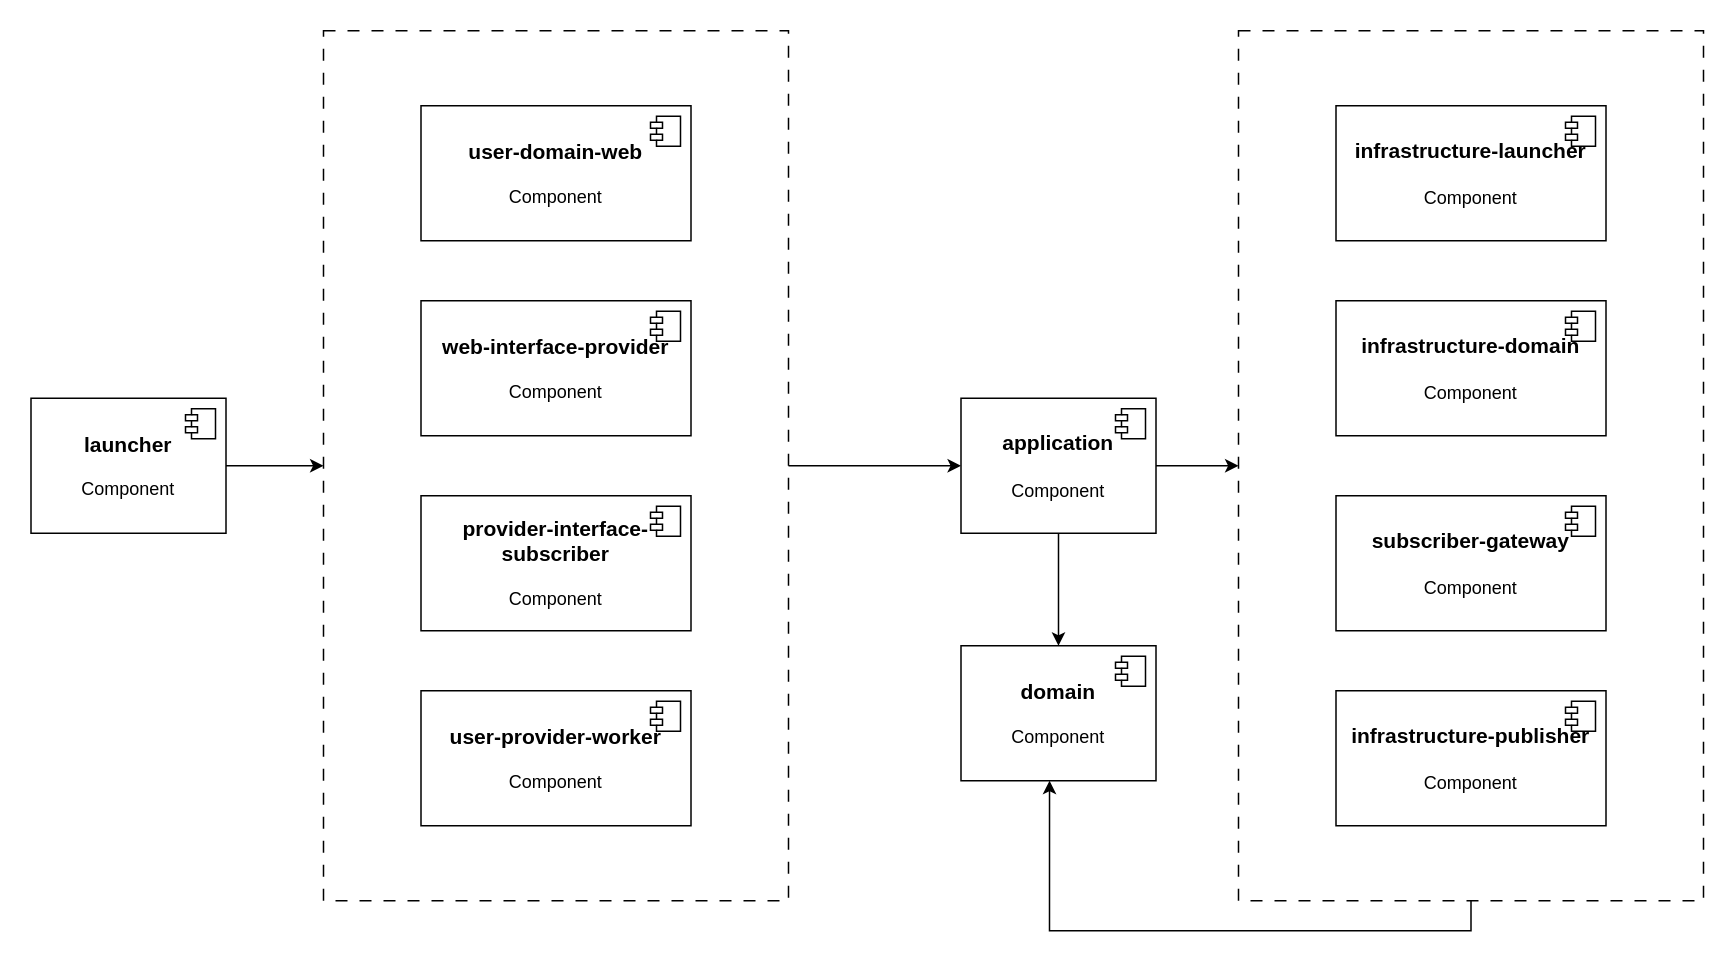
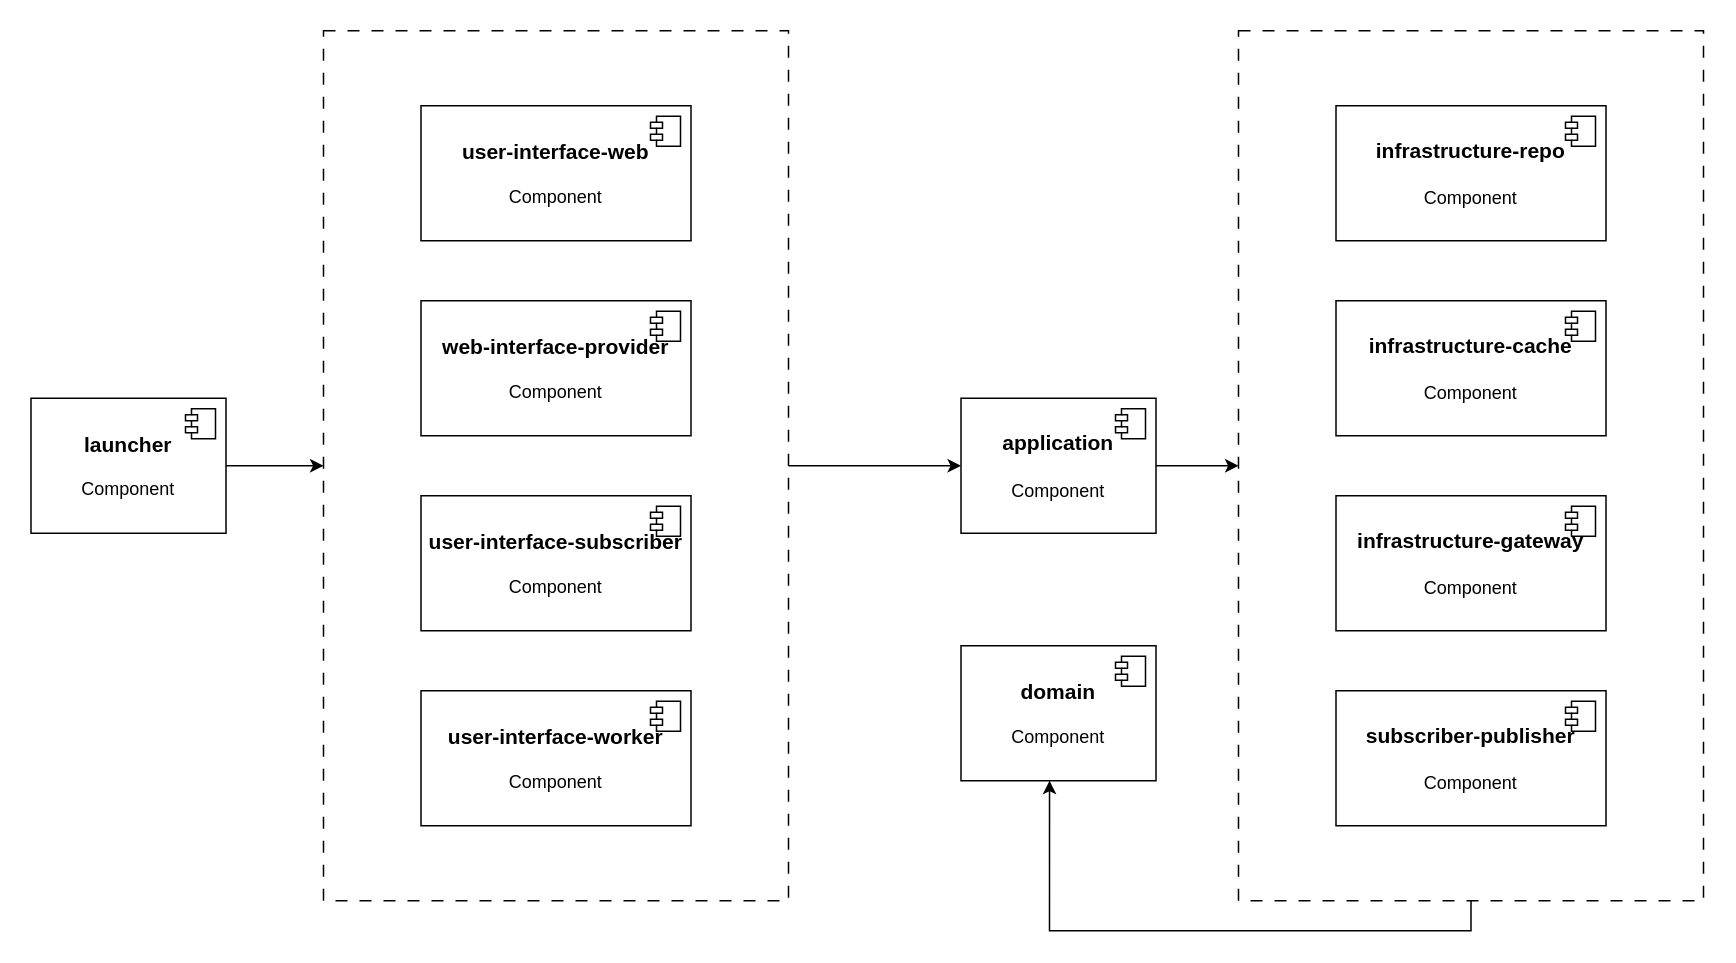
(556, 173) -> (556, 173)
(1471, 173) -> (1471, 173)
(1471, 368) -> (1471, 368)
(556, 563) -> (556, 563)
(1471, 563) -> (1471, 563)
(1058, 585) -> none
(556, 758) -> (556, 758)
(1471, 758) -> (1471, 758)
